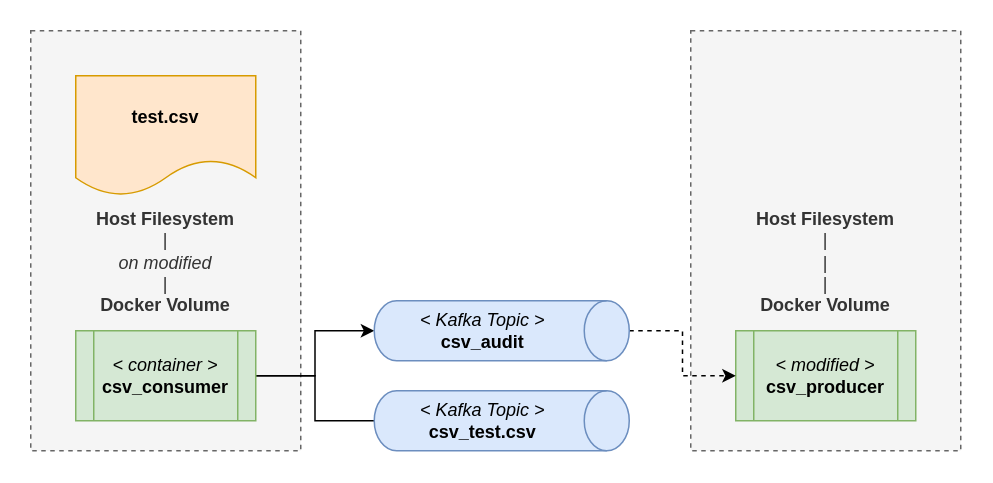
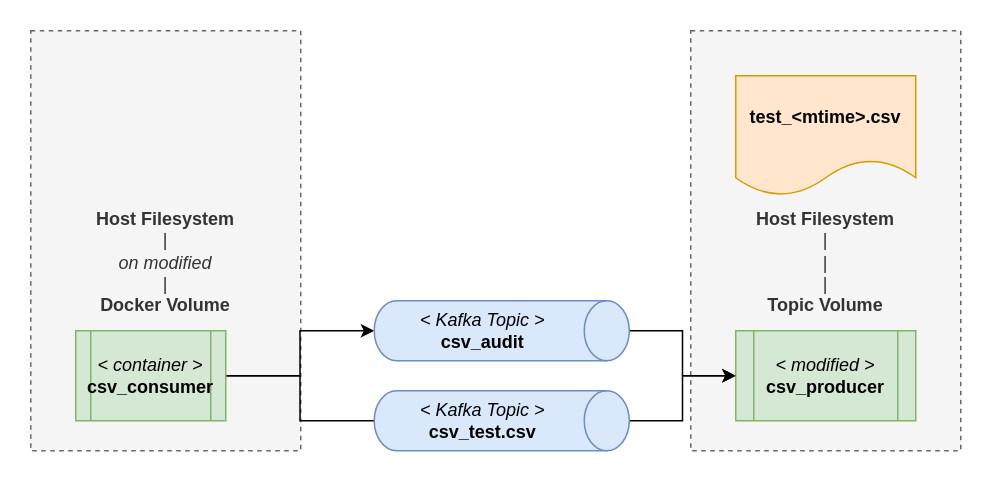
(166, 136) -> none
none -> (826, 136)
(826, 241) -> (826, 241)
(678, 331) -> (678, 331)
(166, 376) -> (151, 376)
none -> (677, 421)
